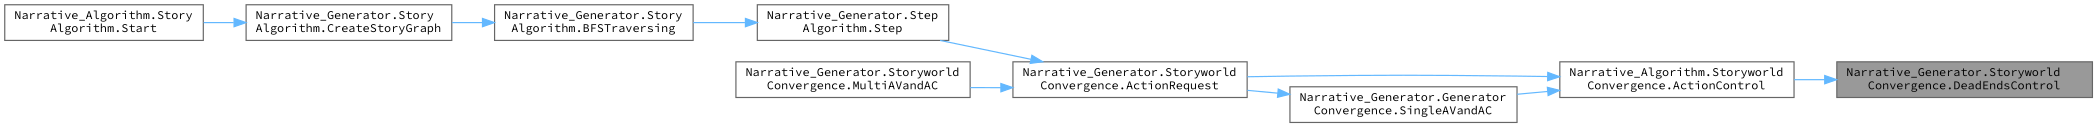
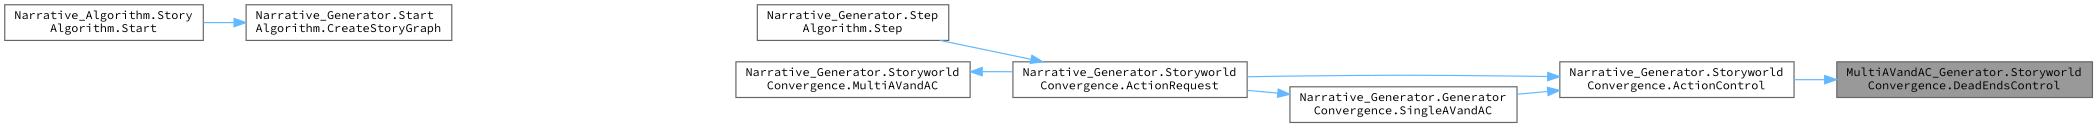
(349, 23) -> (349, 23)
(594, 23) -> none
(1677, 80) -> (1677, 80)
(1965, 80) -> (1965, 80)
(986, 88) -> (998, 72)
